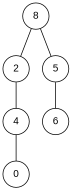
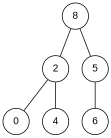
(16, 148) -> (36, 95)
